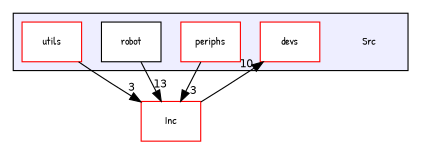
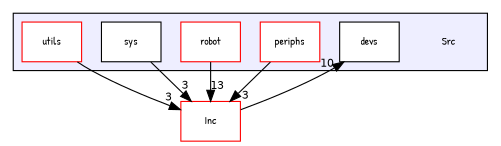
none -> (131, 42)
(131, 42) -> (211, 42)
(290, 42) -> (369, 42)
